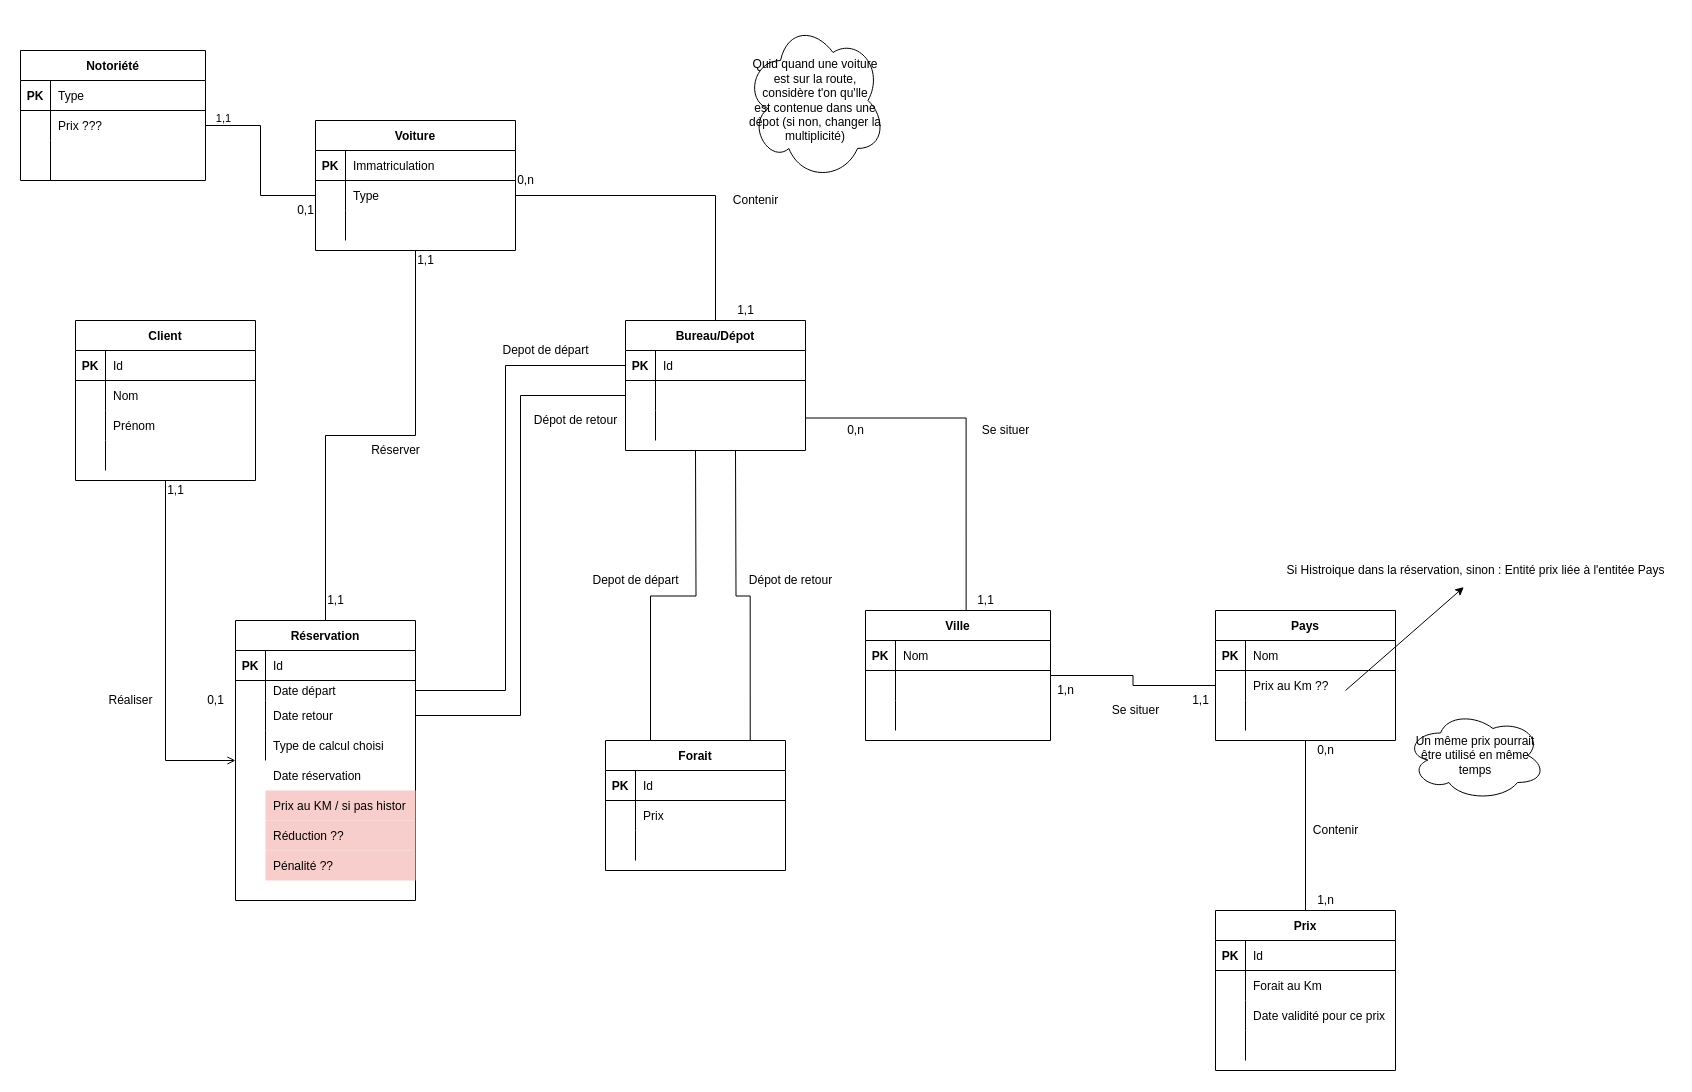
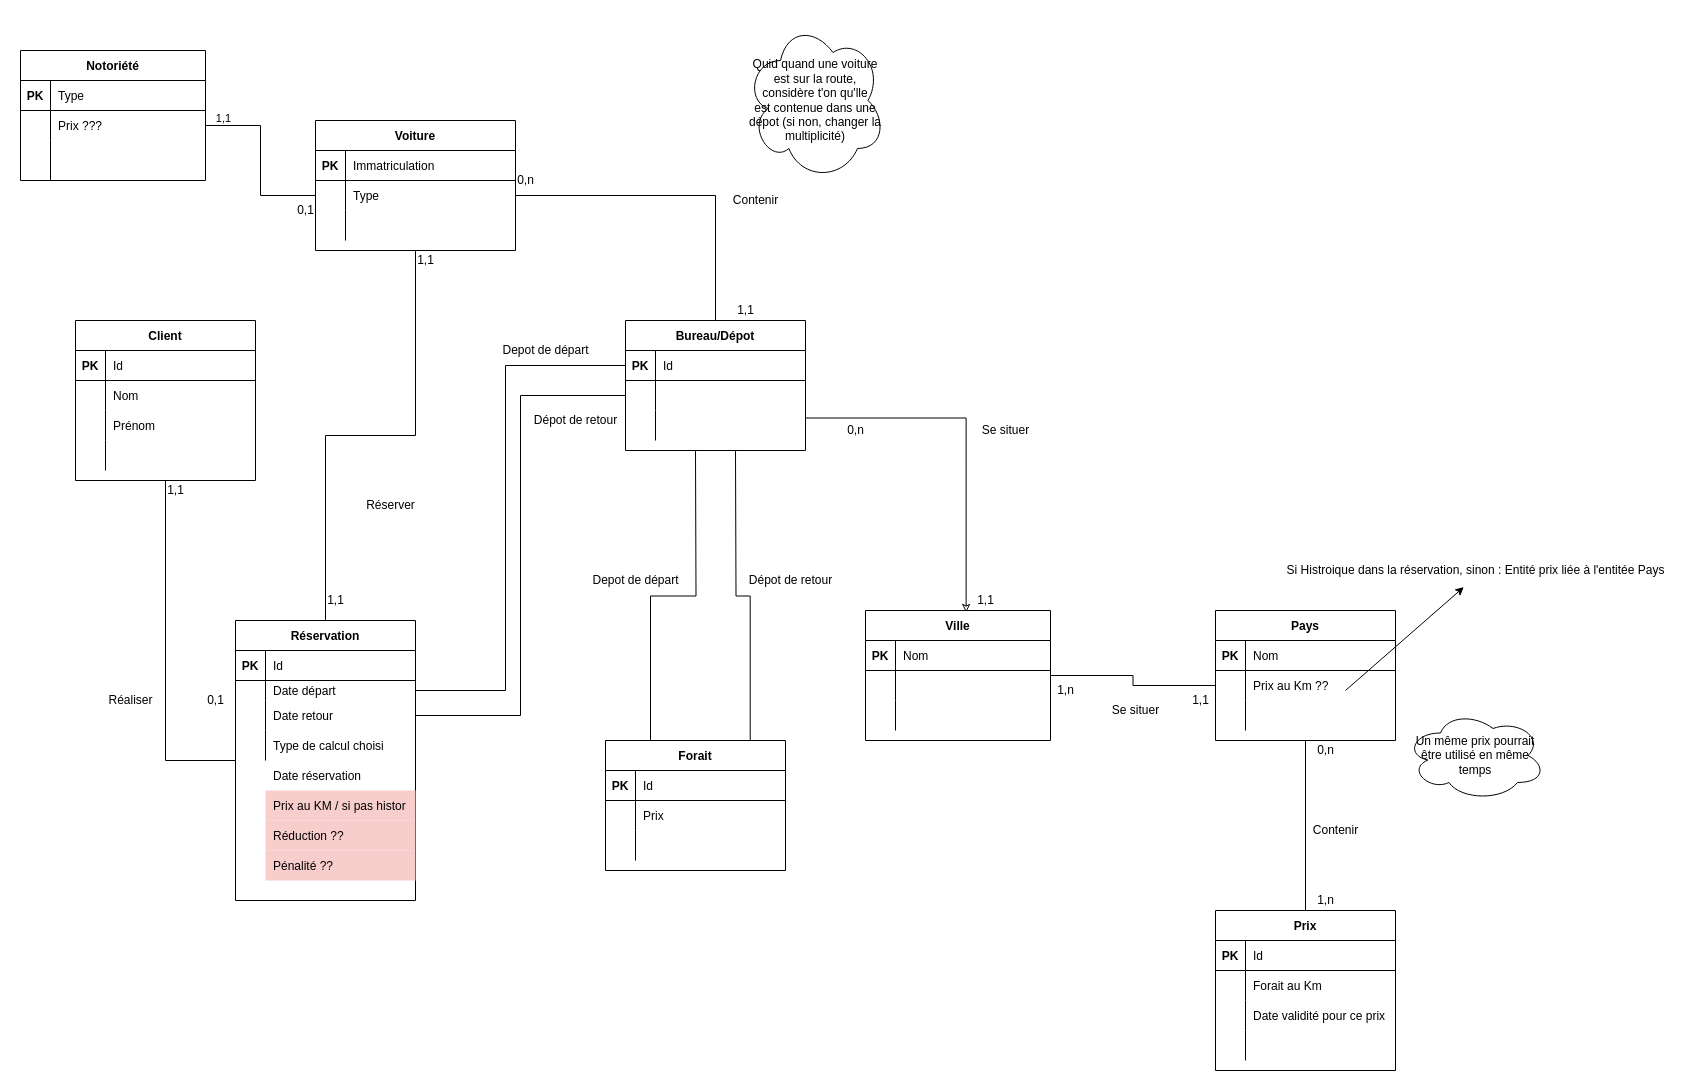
(396, 451) -> (391, 506)
(966, 606) -> (966, 604)
(230, 761) -> (230, 761)
